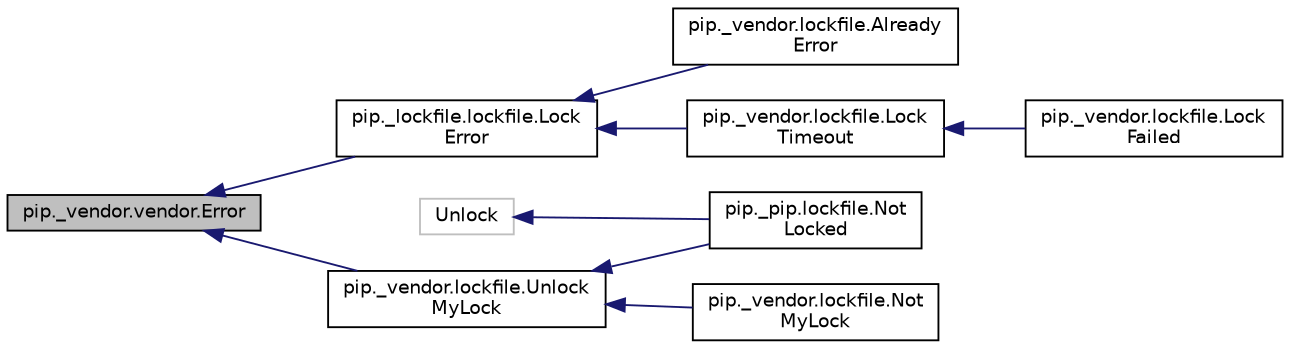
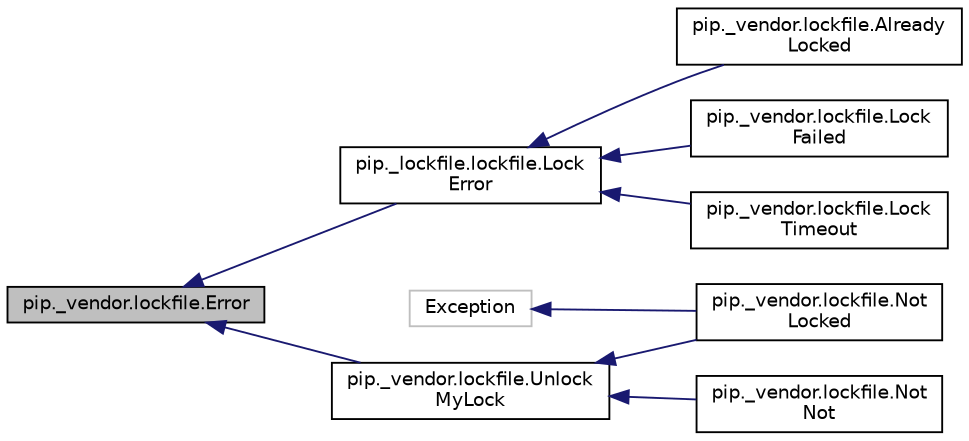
(816, 37) -> (819, 37)
(994, 128) -> (655, 150)
(134, 213) -> (136, 305)
(467, 217) -> (471, 308)
(816, 220) -> (819, 312)
(816, 312) -> (819, 404)
